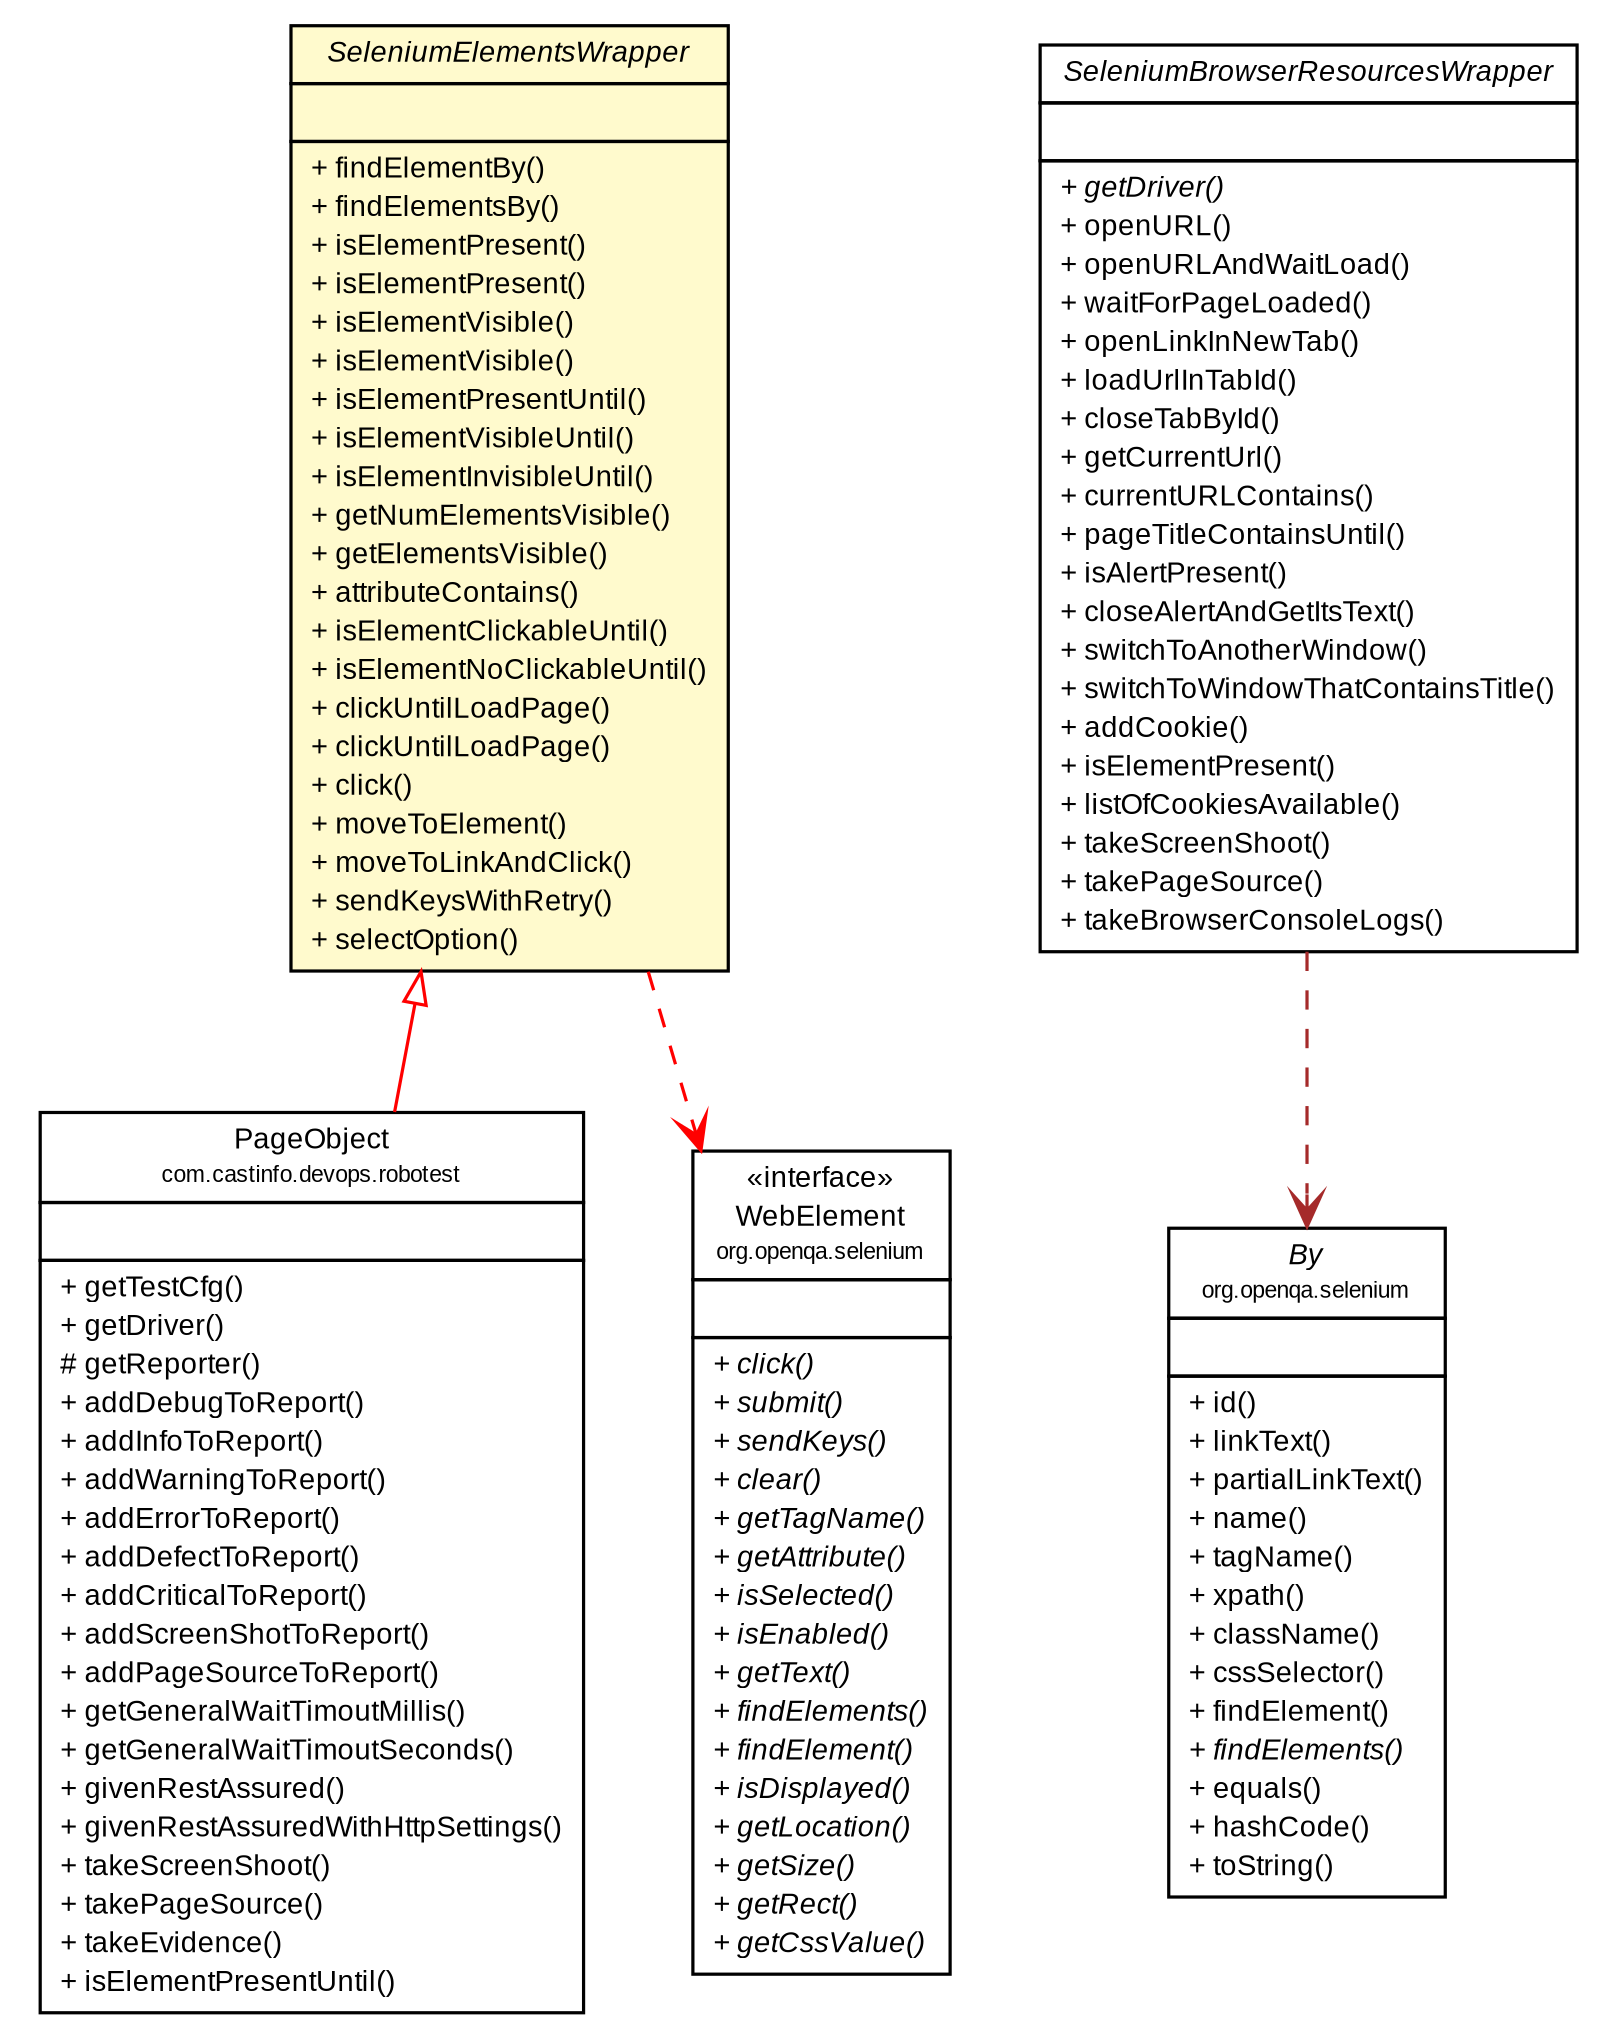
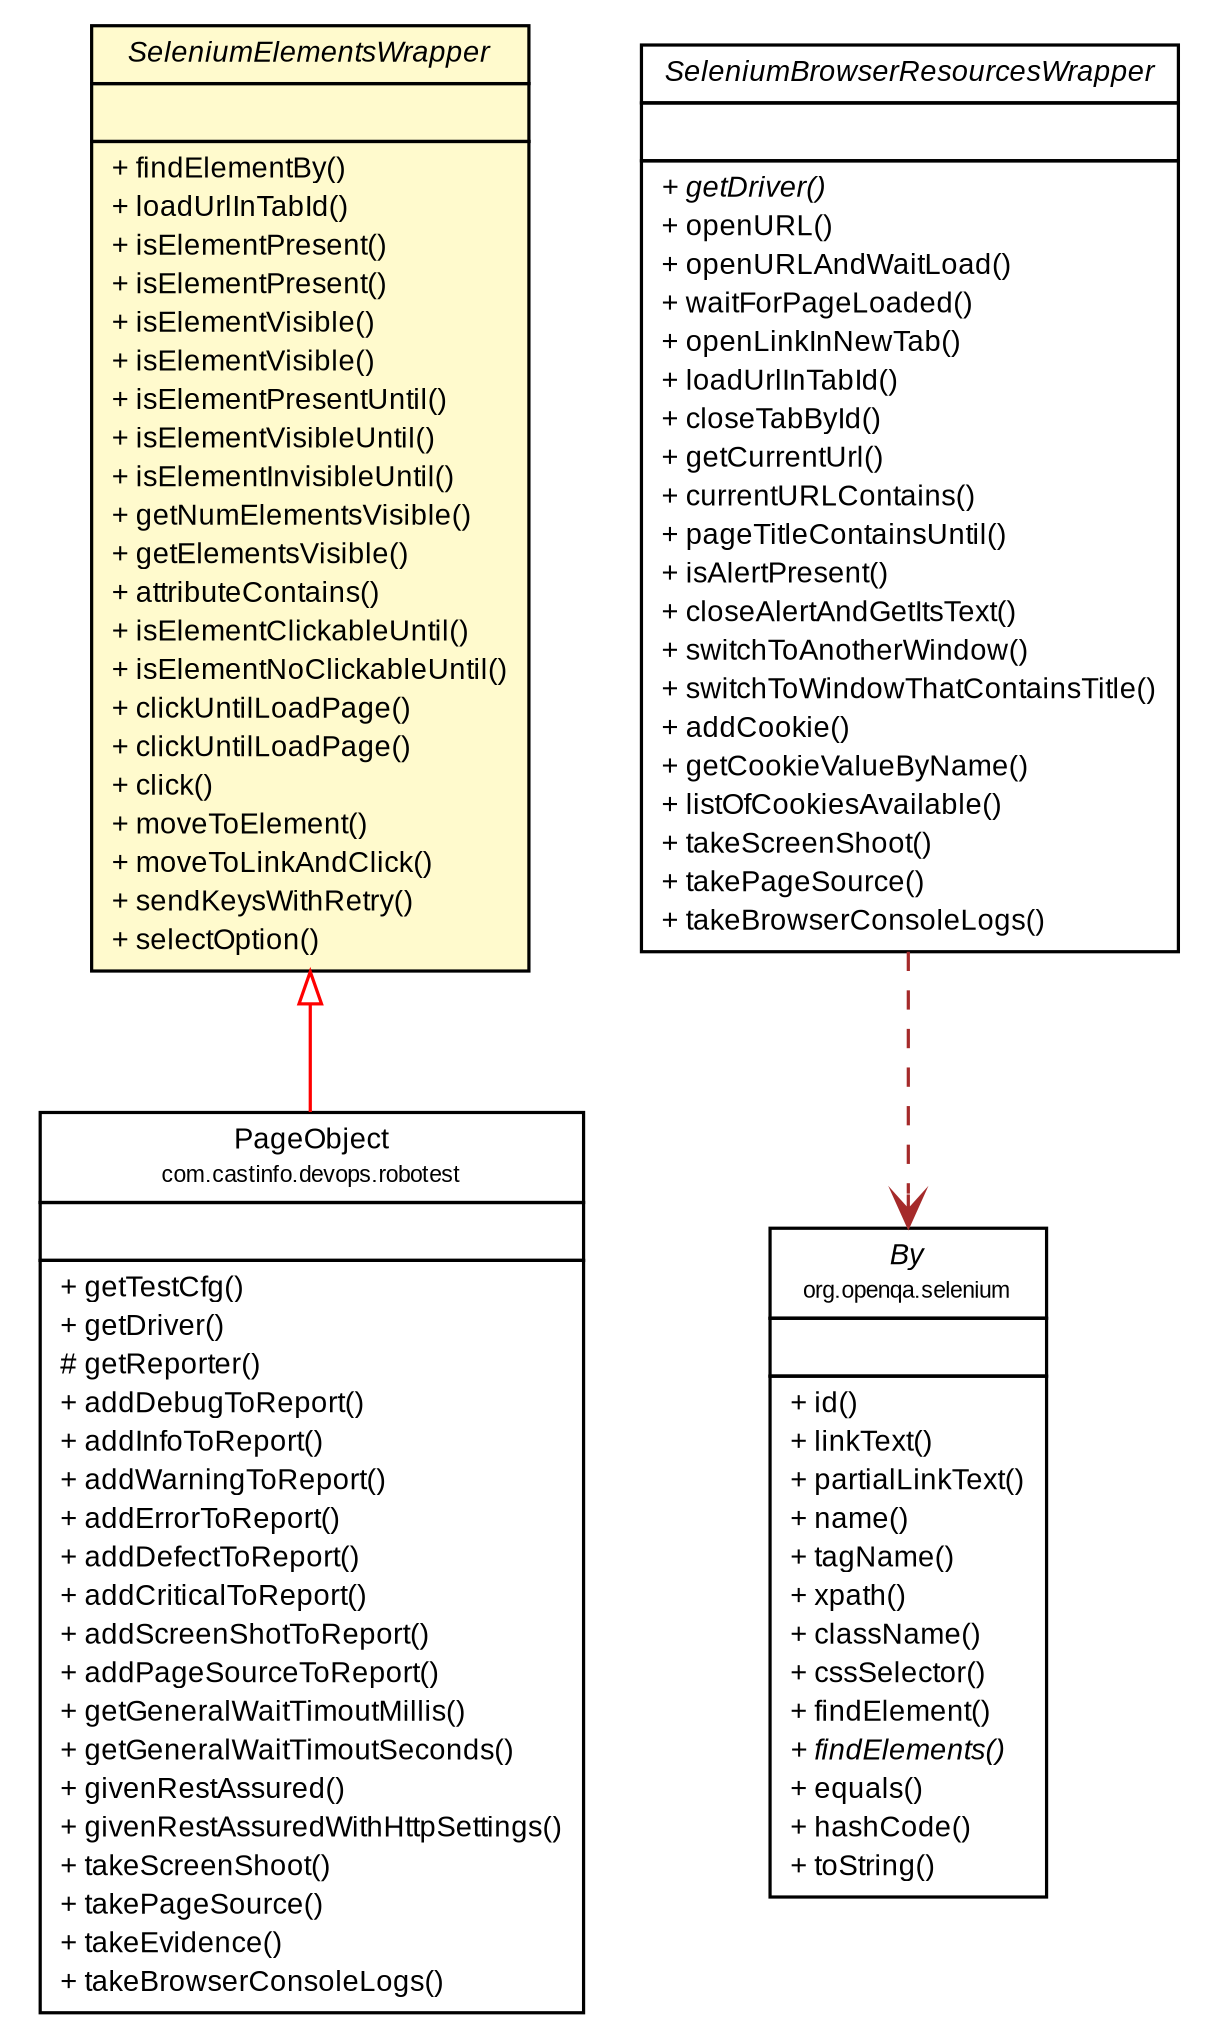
(436, 207) -> (232, 207)
(1199, 767) -> (846, 767)
(822, 1563) -> none
(228, 1982) -> (252, 1982)
